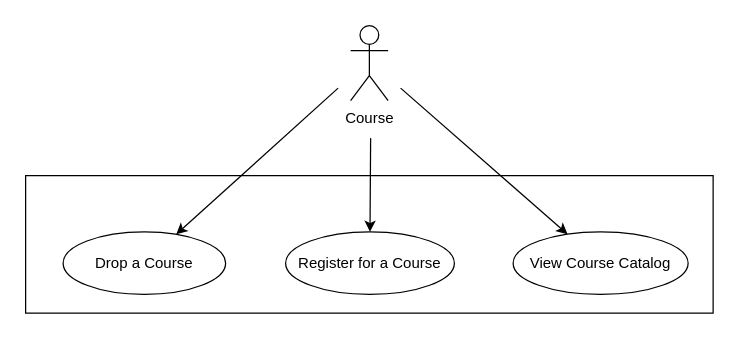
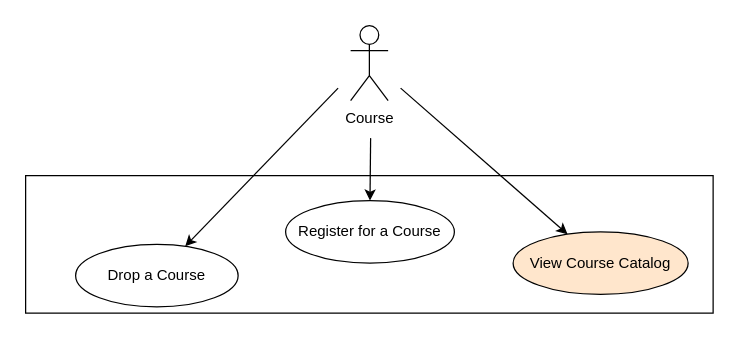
(144, 263) -> (157, 276)
(370, 263) -> (370, 232)
(601, 263) -> (601, 263)
